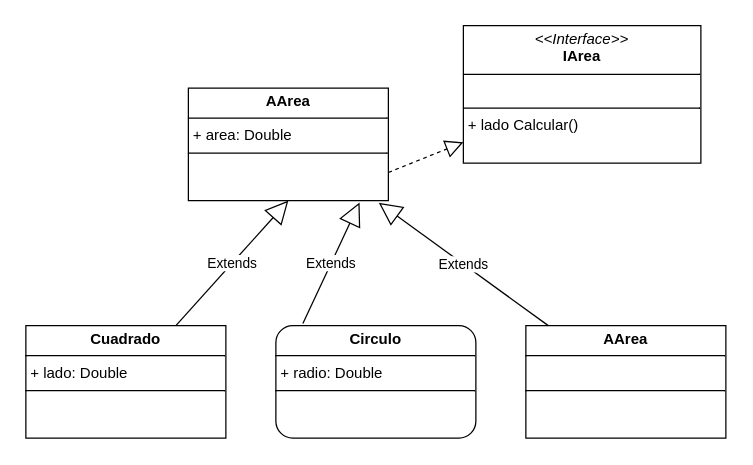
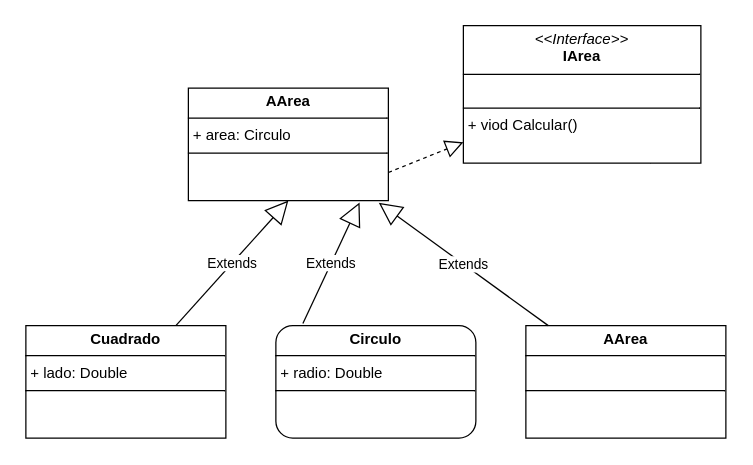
(525, 53) -> (525, 53)
(239, 106) -> (241, 106)
